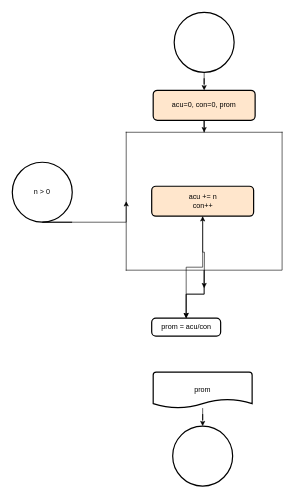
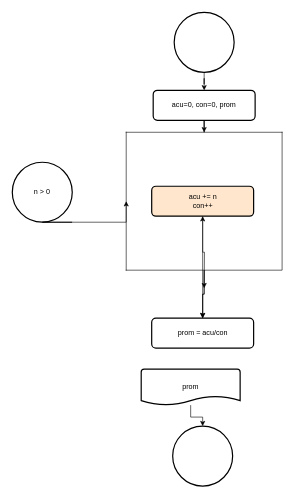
(204, 105) -> (204, 105)
(186, 327) -> (203, 333)
(203, 390) -> (191, 387)
